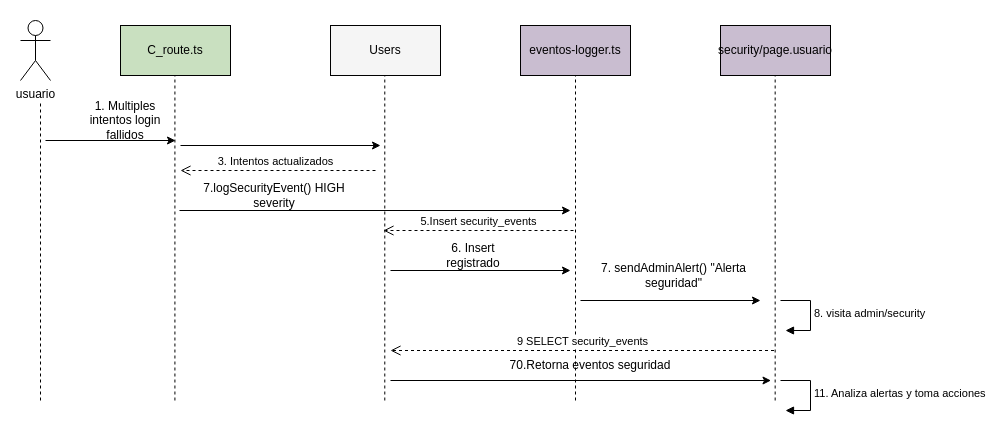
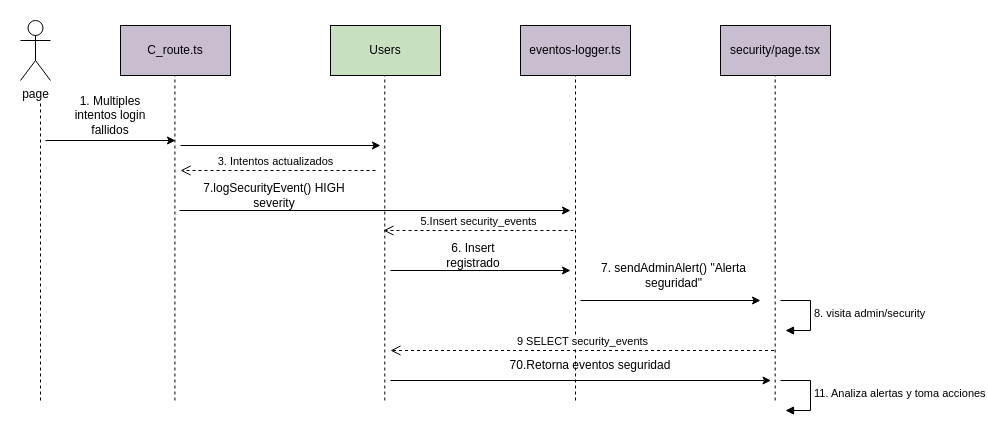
(176, 51) -> (176, 51)
(386, 51) -> (386, 51)
(776, 51) -> (776, 51)
(36, 95) -> (36, 95)
(126, 121) -> (111, 116)
